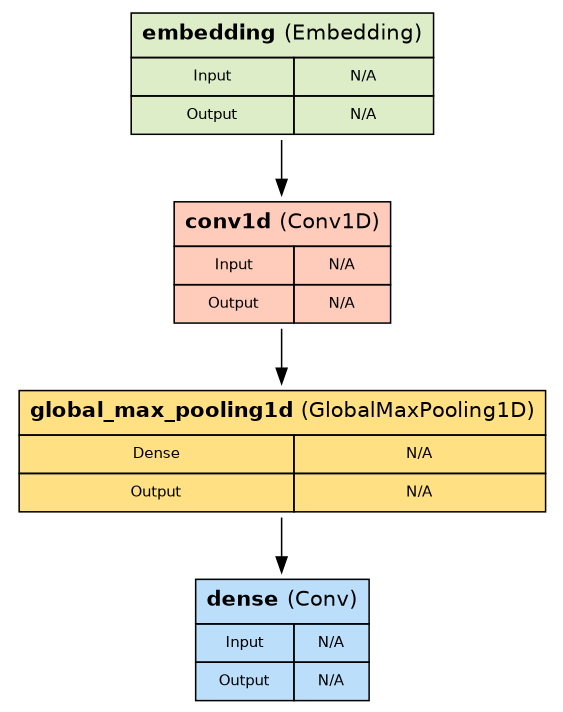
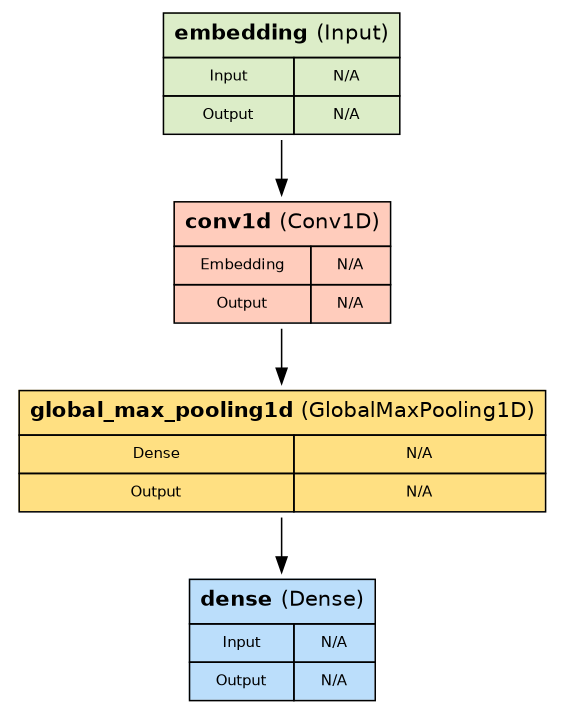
(350, 33) -> (349, 33)
(234, 265) -> (242, 265)
(319, 599) -> (319, 599)
